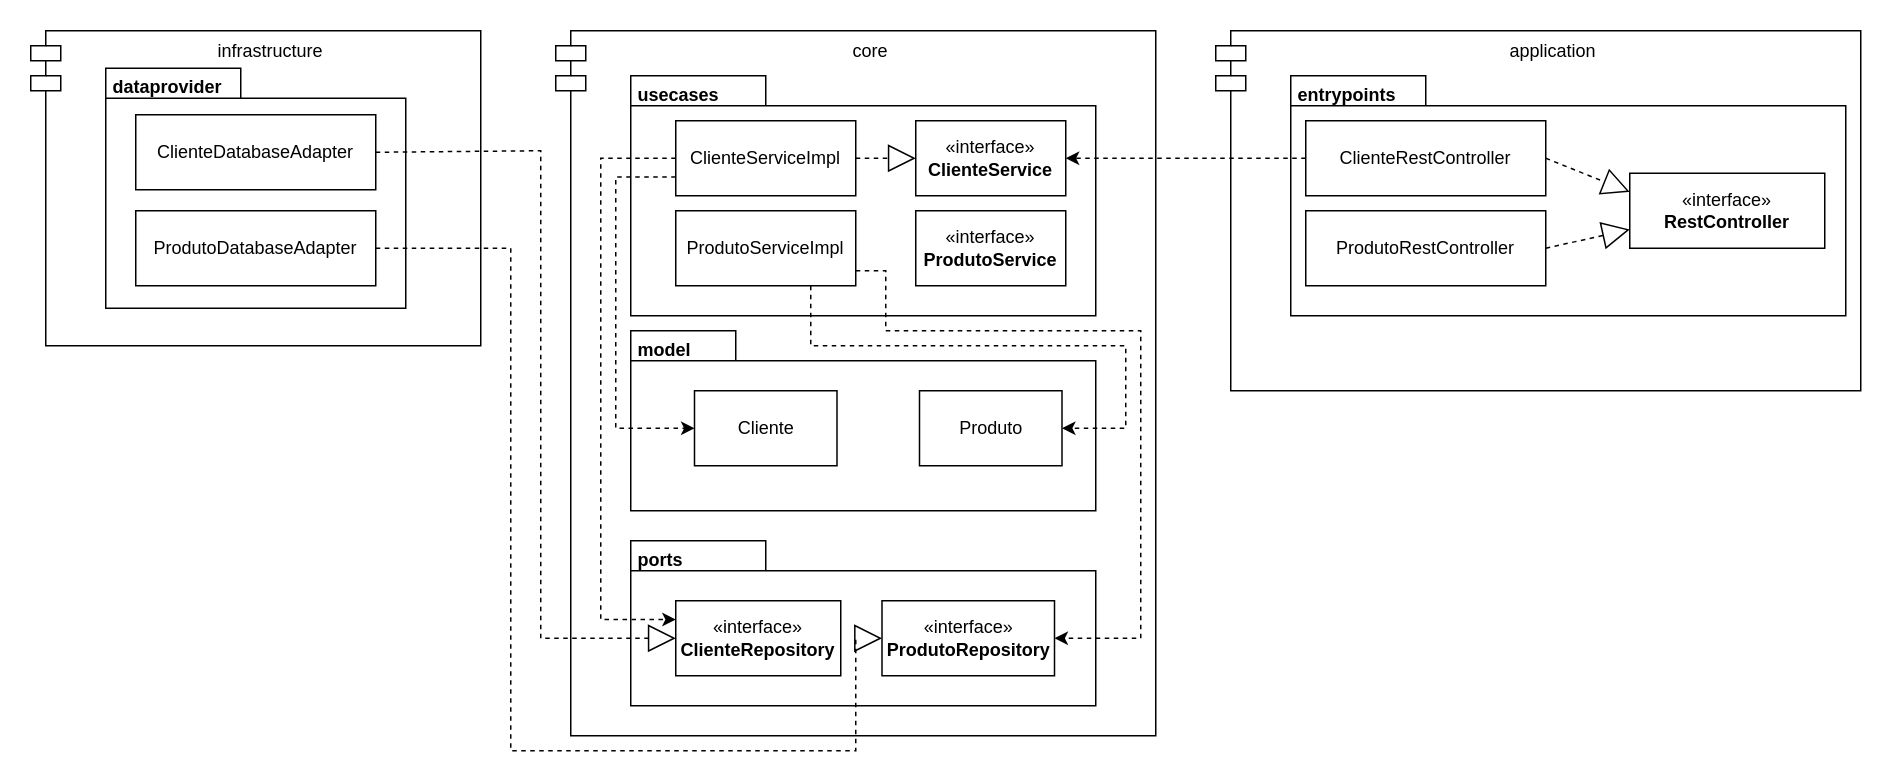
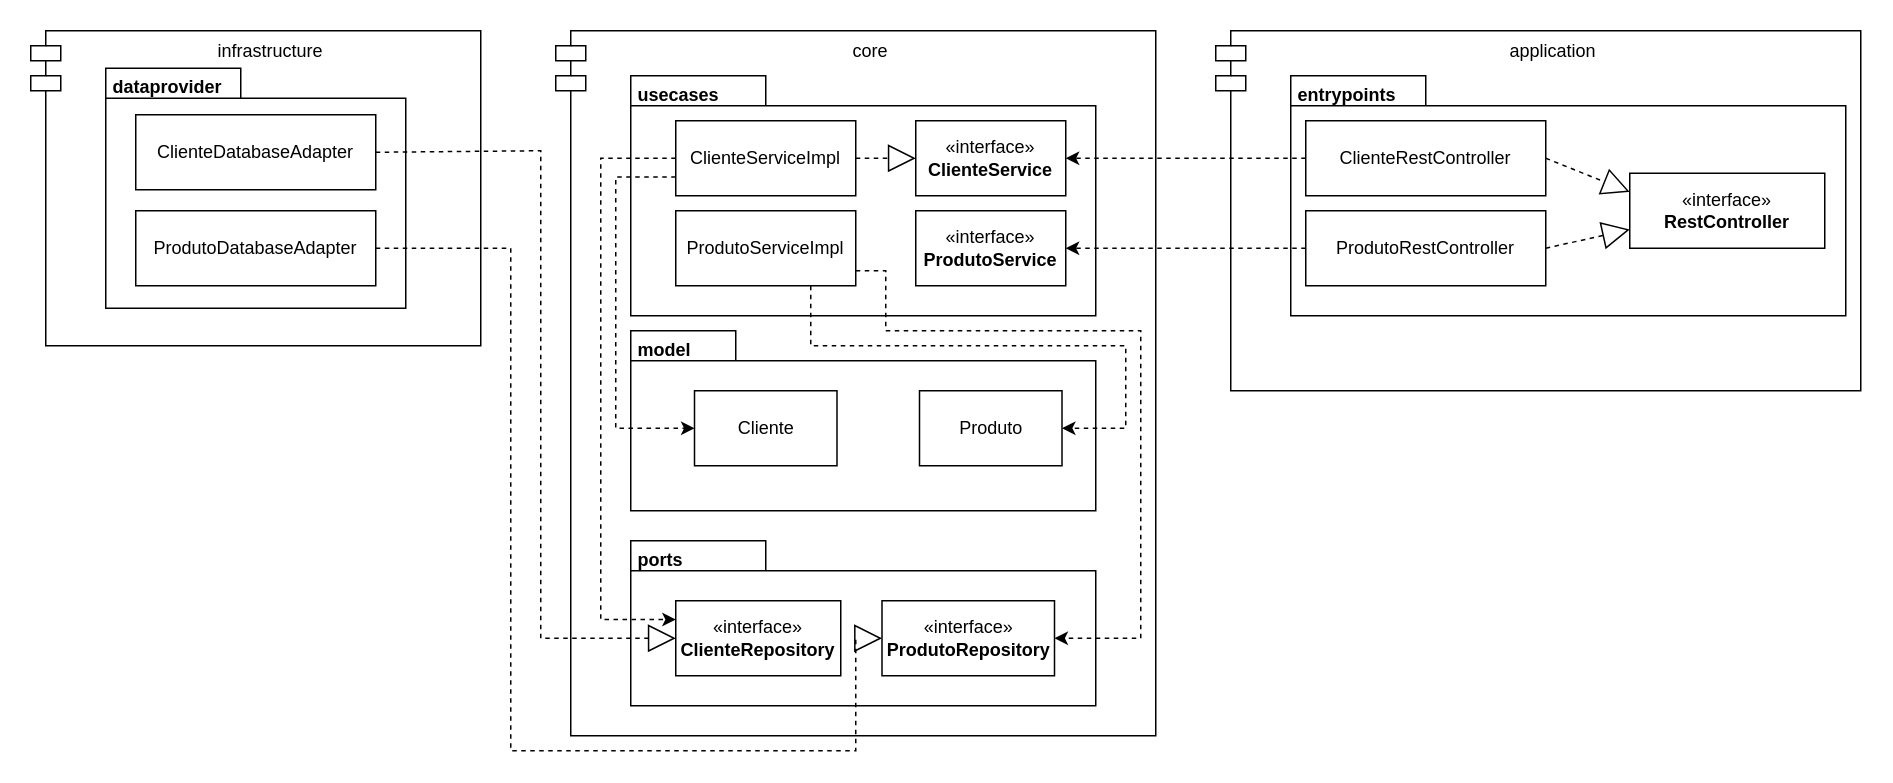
none -> (1191, 248)
